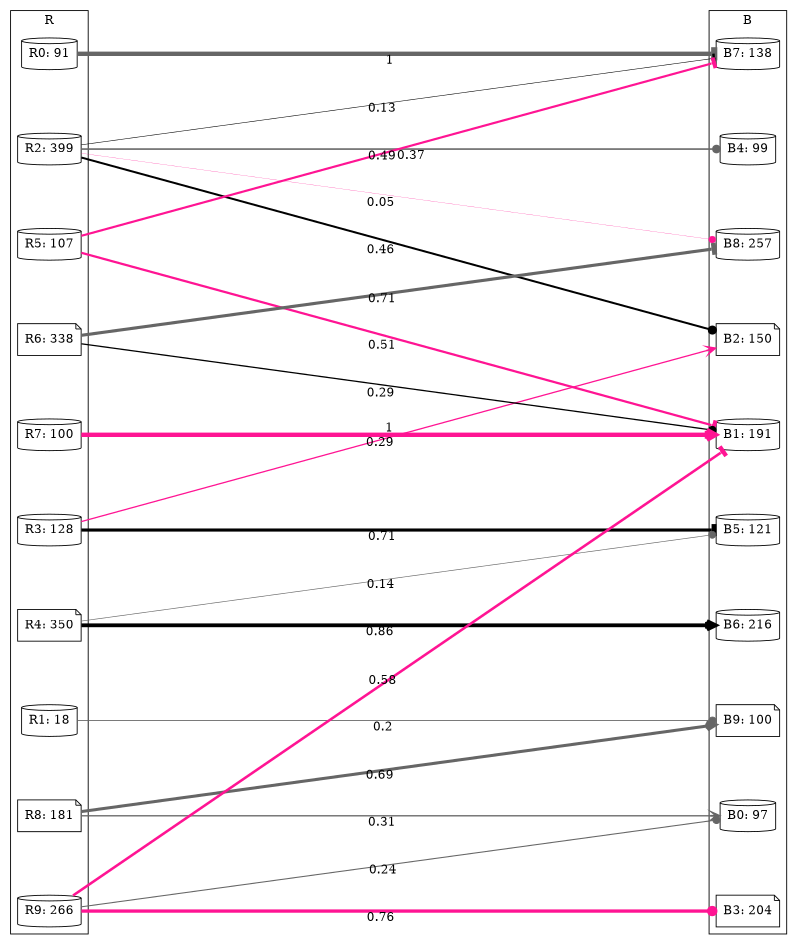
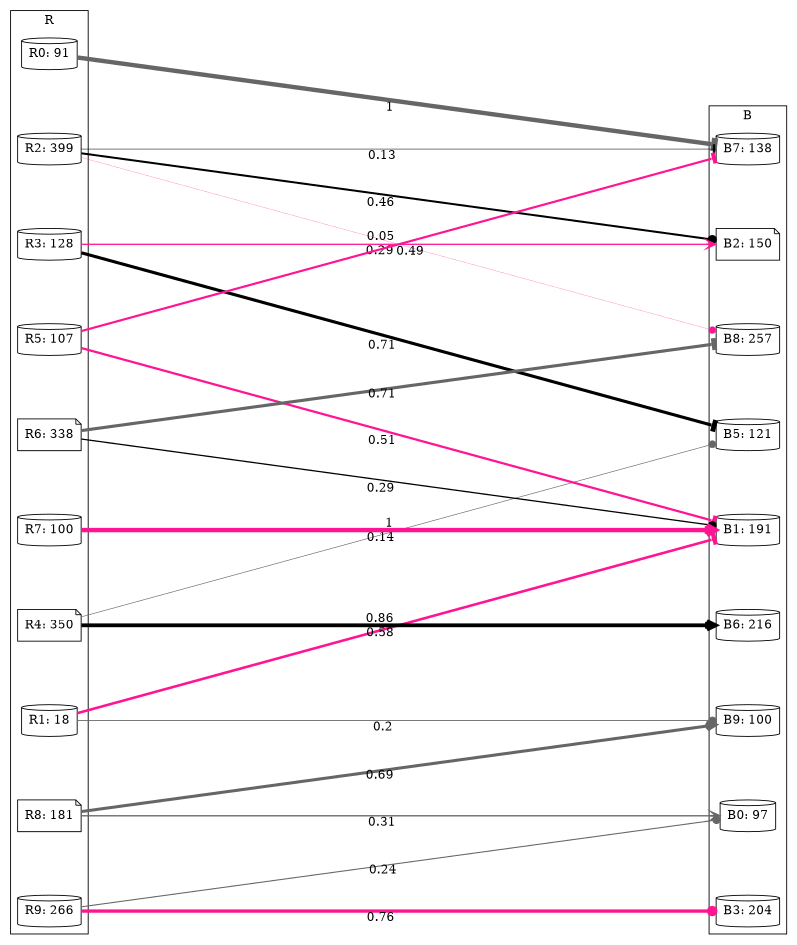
(748, 149) -> none
(397, 674) -> (379, 631)
(748, 721) -> (748, 721)
(748, 911) -> (748, 911)
